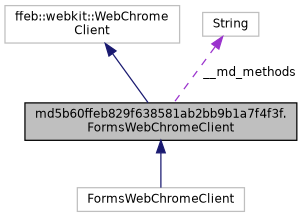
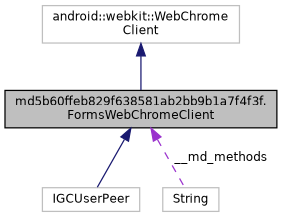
(92, 24) -> (141, 24)
(194, 75) -> (171, 163)
(161, 200) -> (91, 200)
